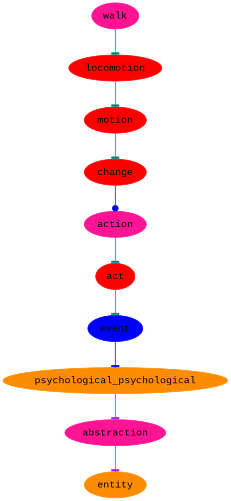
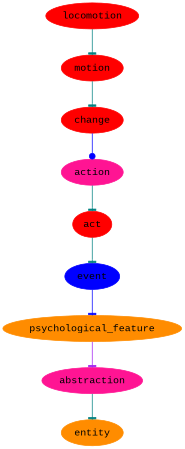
(115, 16) -> none
(115, 381) -> (92, 329)
(115, 457) -> (92, 405)
